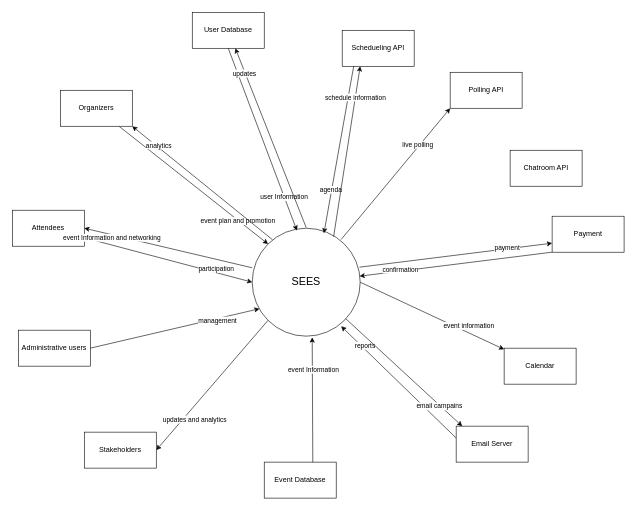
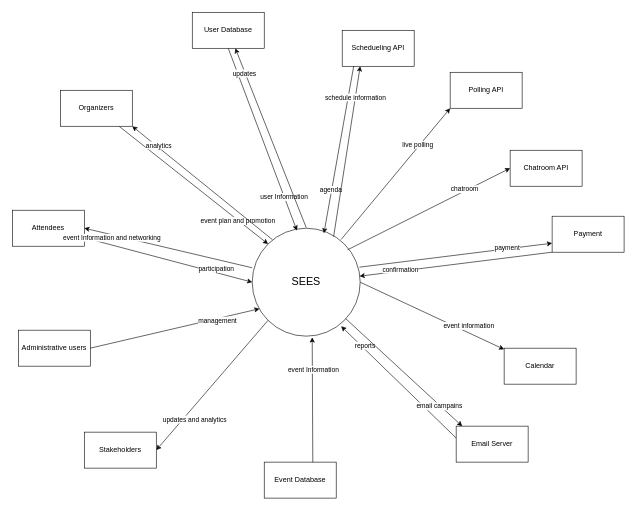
none -> (471, 188)
